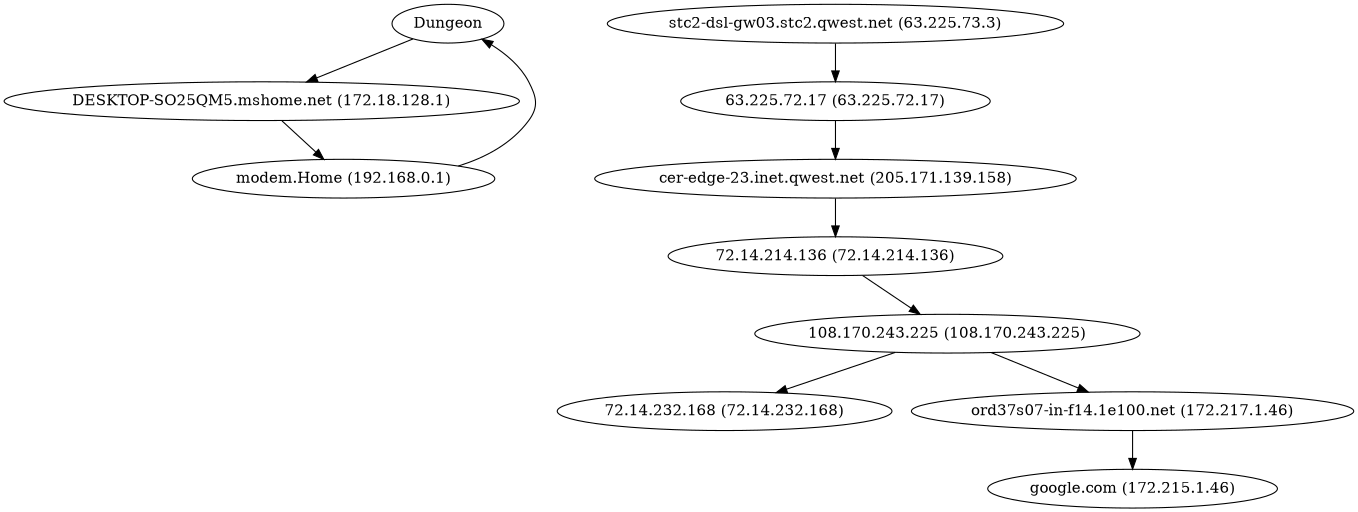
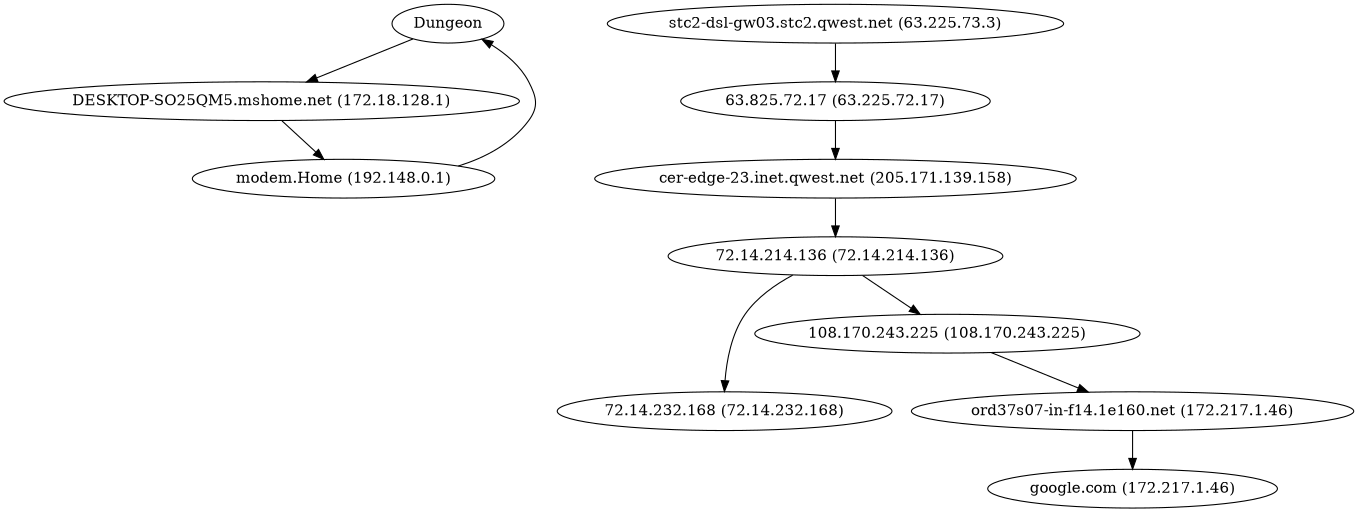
(835, 101) -> (835, 101)
(344, 179) -> (344, 179)
(841, 371) -> (743, 318)
(1133, 411) -> (1133, 411)
(1133, 489) -> (1133, 489)
